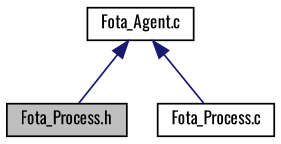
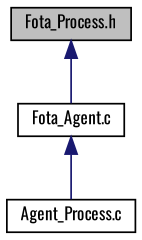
(98, 79) -> (71, 81)
(216, 120) -> (71, 216)
